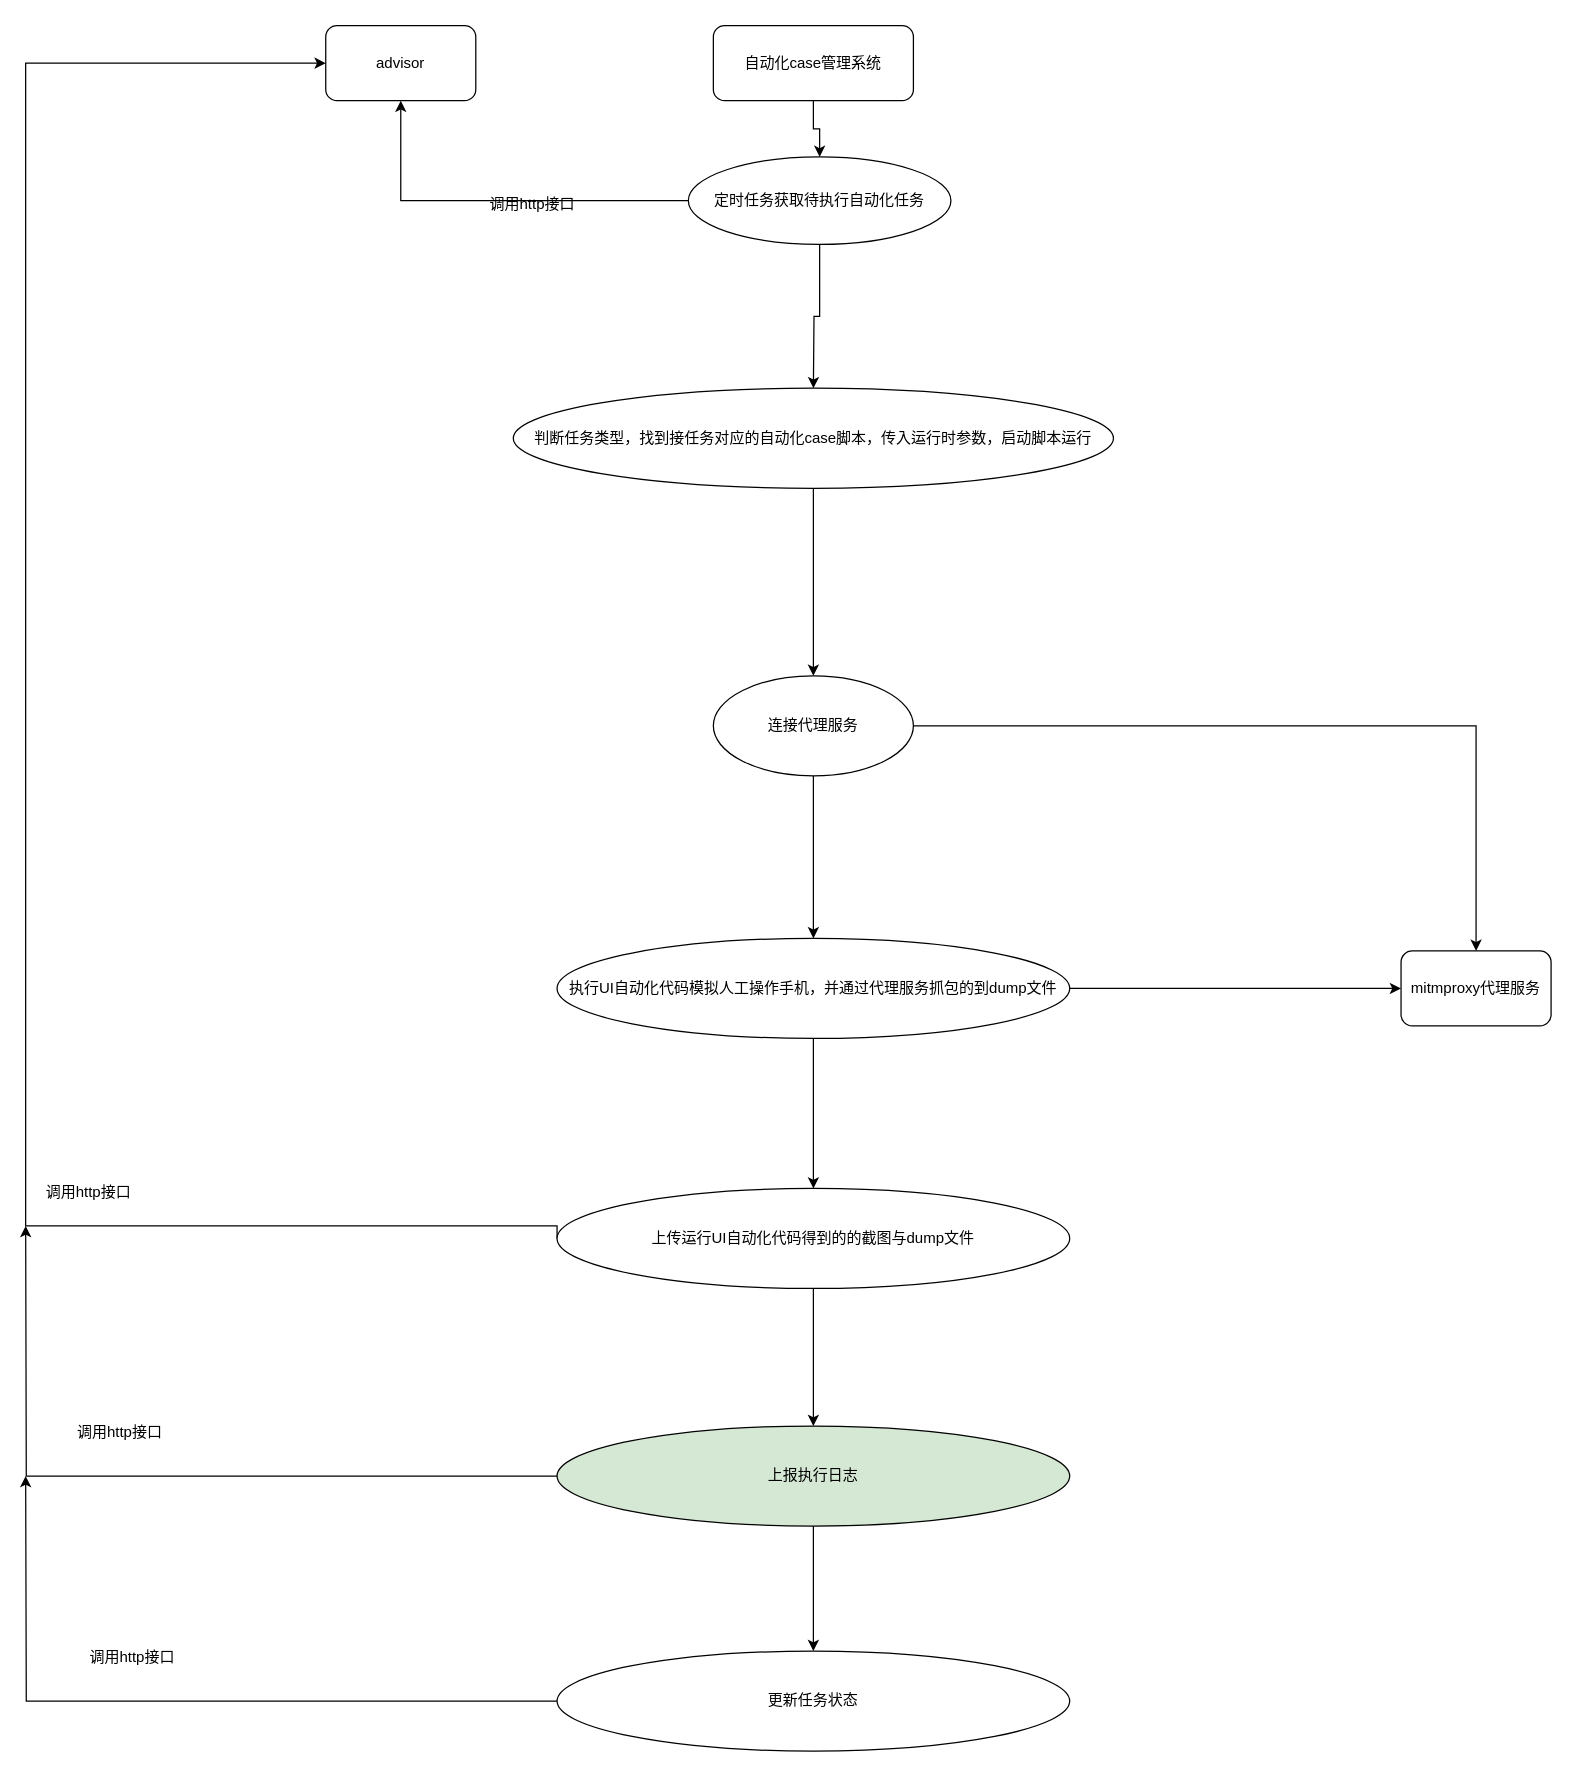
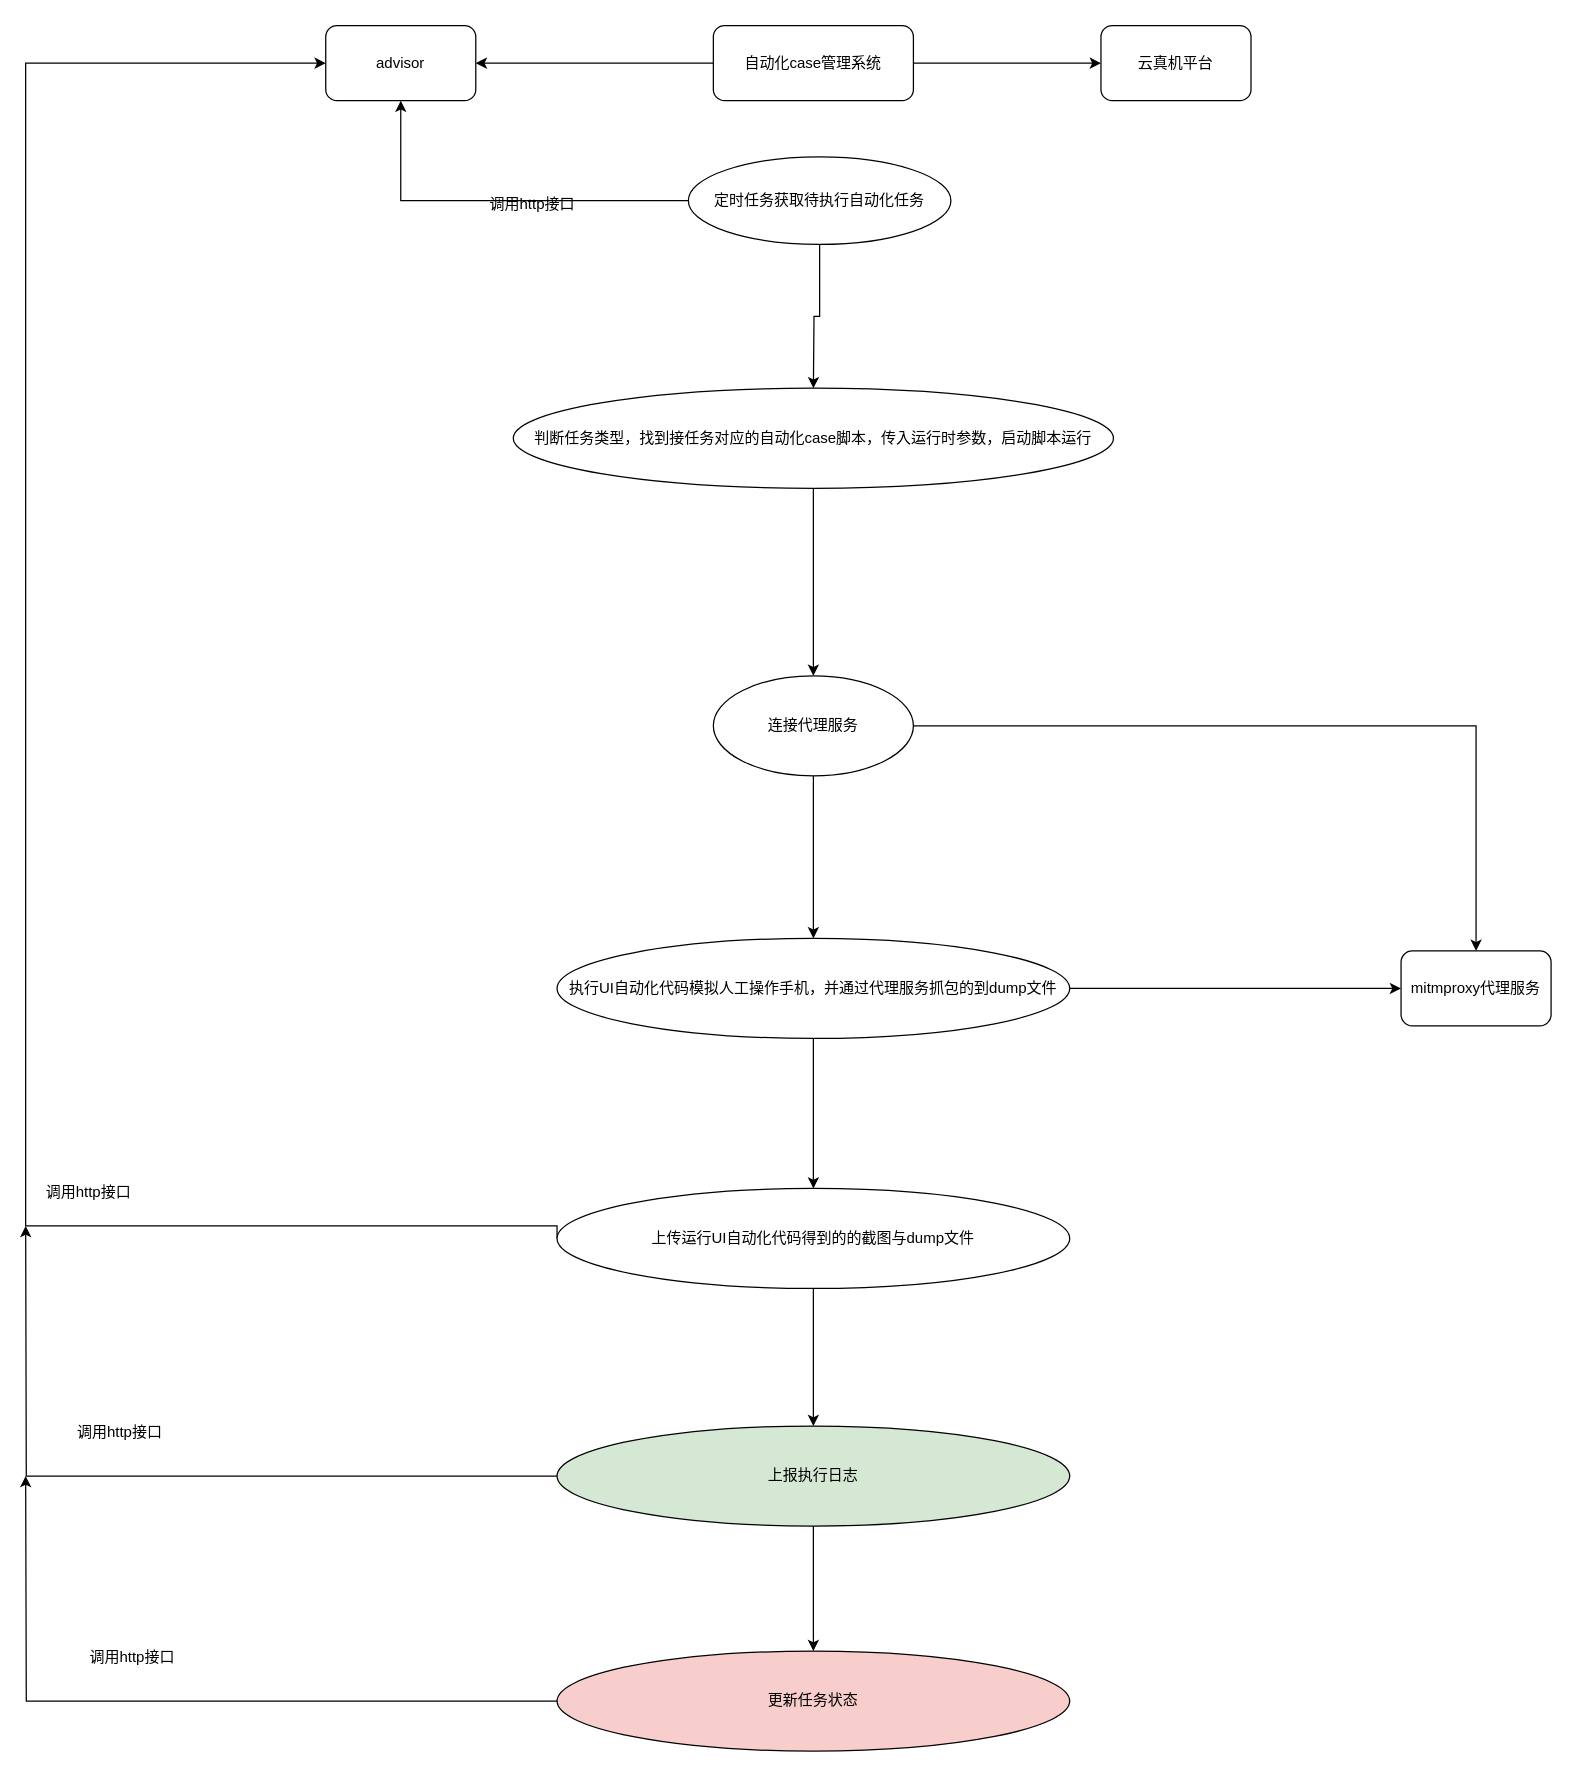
none -> (1002, 63)
none -> (1176, 63)
(813, 128) -> (599, 63)
(813, 1701) -> (813, 1701)
